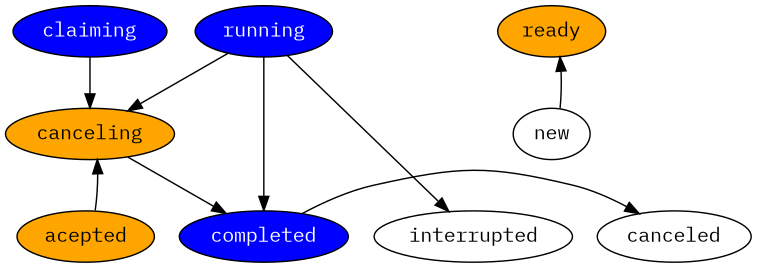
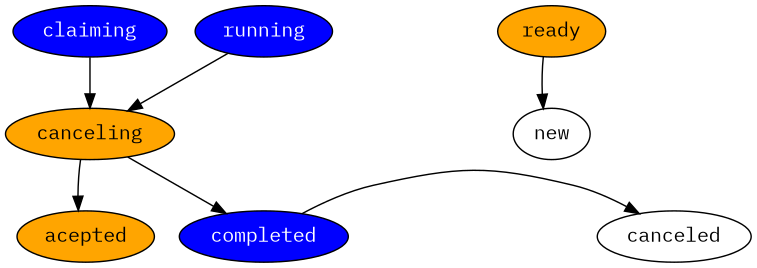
(561, 90) -> (542, 75)
(264, 127) -> none
(97, 192) -> (79, 178)
(473, 237) -> none
